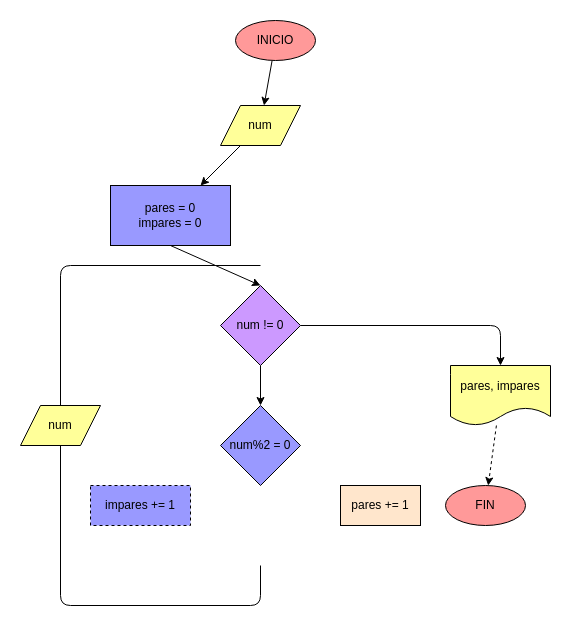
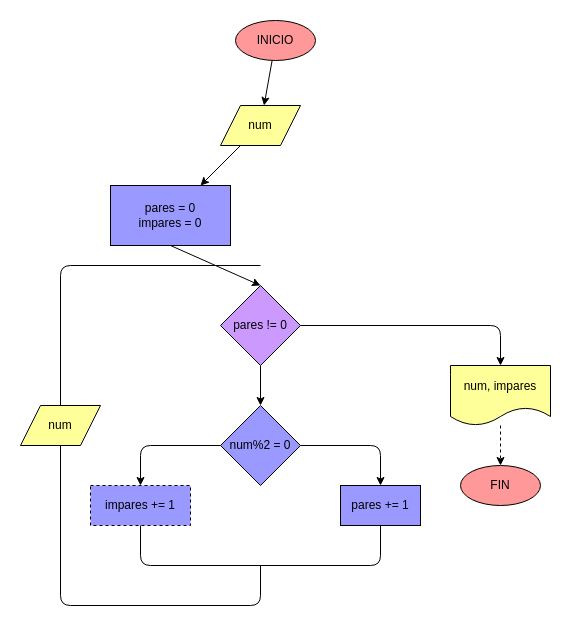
(261, 326) -> (261, 326)
(501, 387) -> (501, 387)
none -> (170, 446)
none -> (352, 446)
(381, 506) -> (381, 506)
(486, 506) -> (501, 486)
none -> (262, 566)
